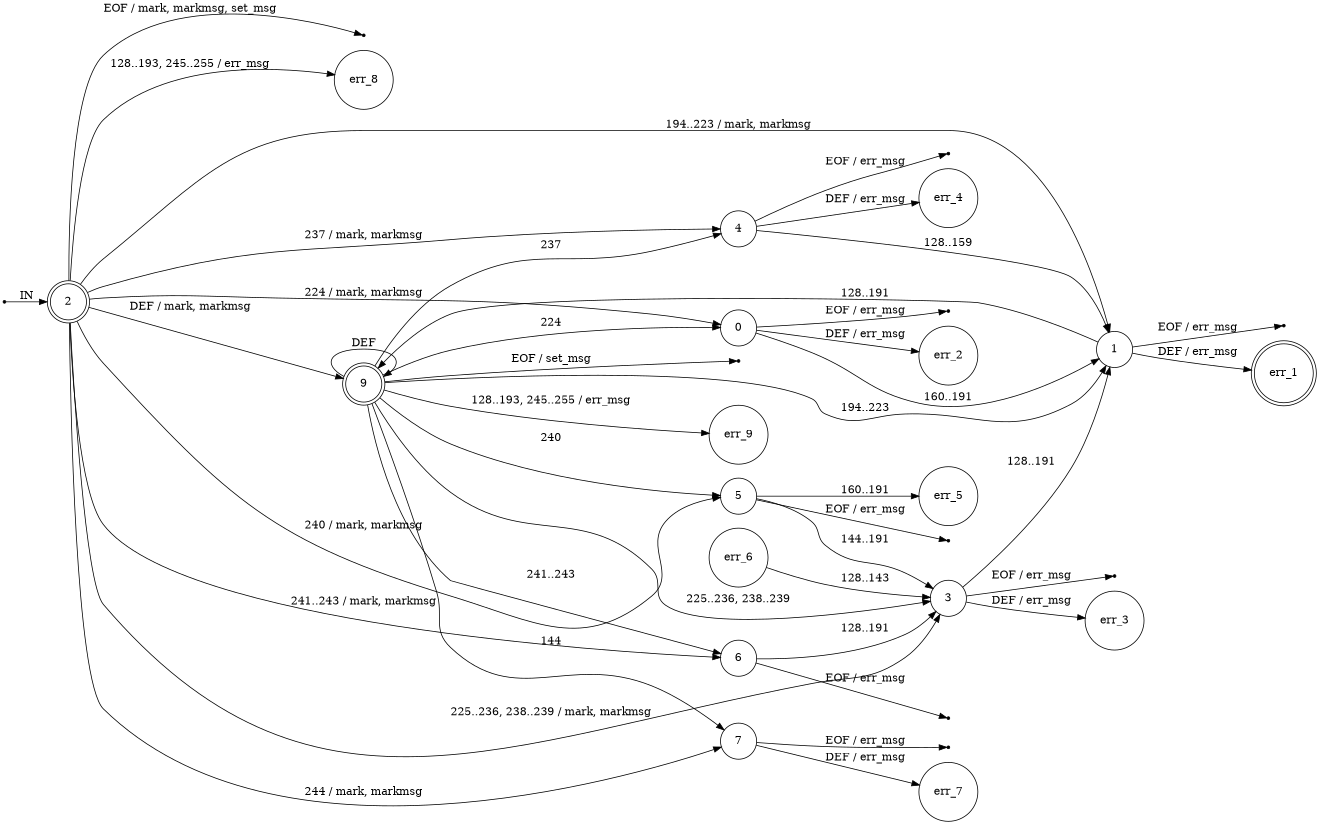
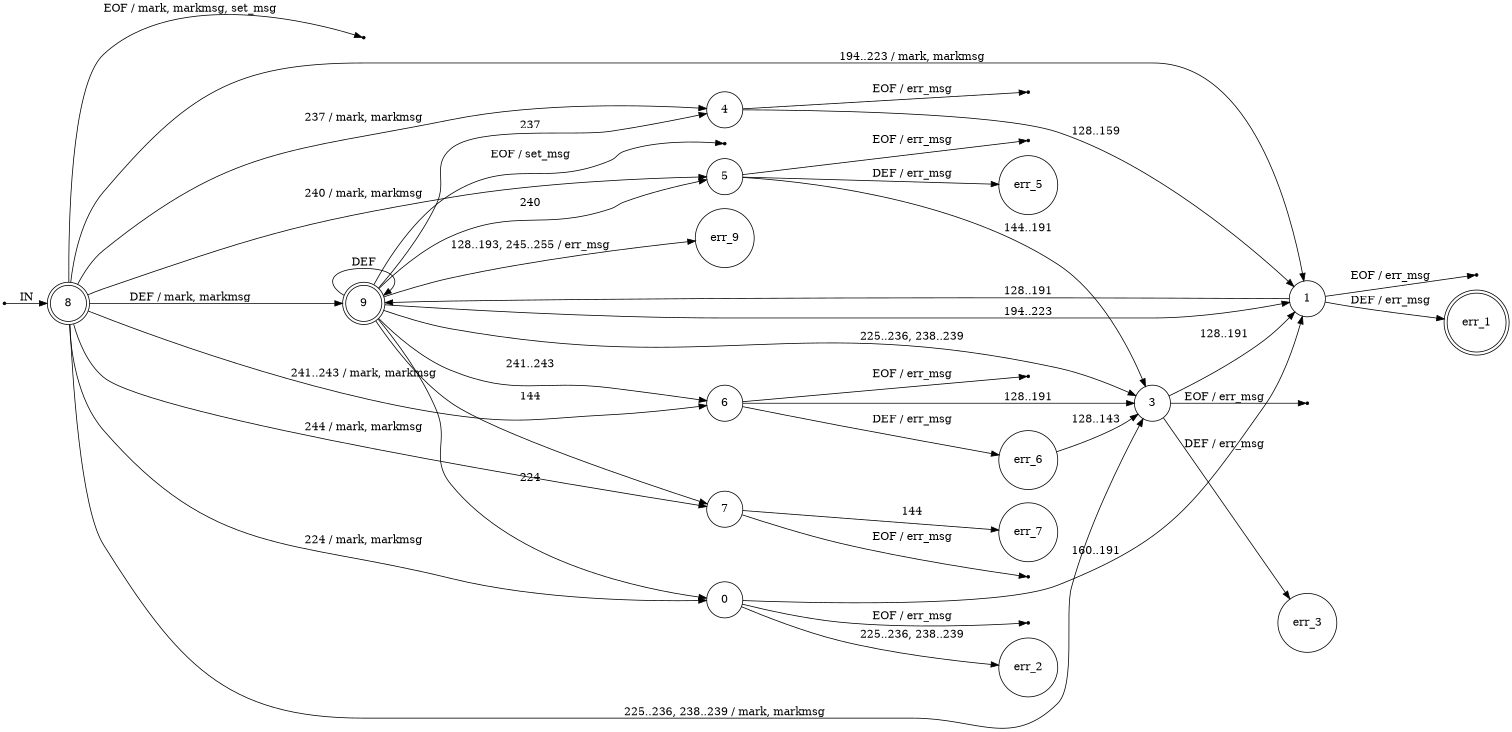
(364, 80) -> none
(948, 198) -> none
(68, 302) -> (68, 303)
(865, 335) -> (912, 635)
none -> (867, 431)
(865, 490) -> (912, 174)
(865, 758) -> (912, 512)
